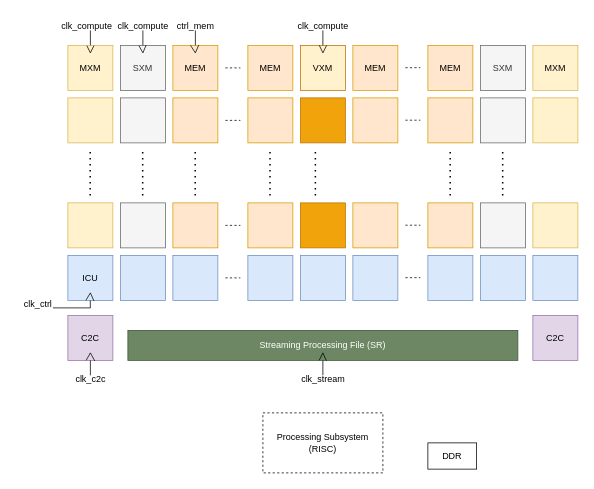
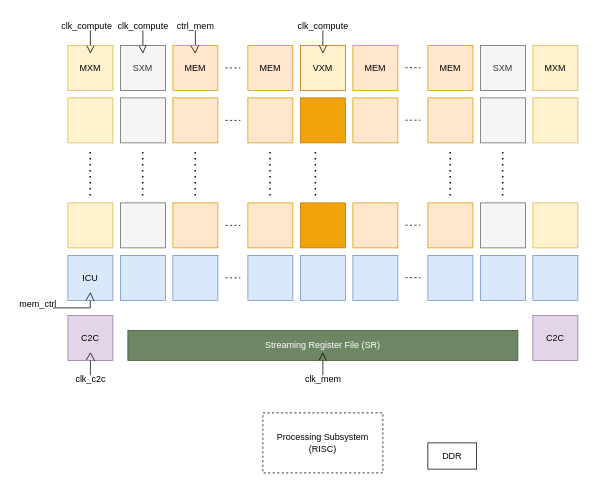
(38, 304) -> (38, 304)
(323, 345) -> (323, 345)
(323, 379) -> (323, 379)
